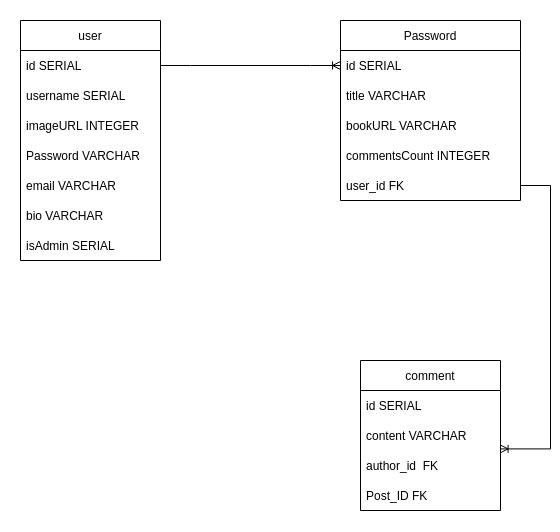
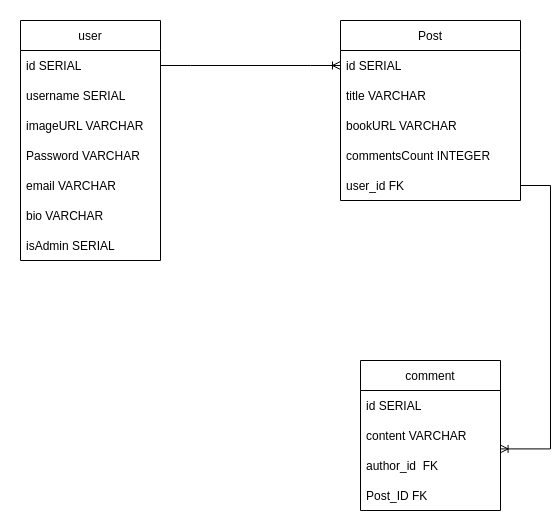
(430, 36) -> (430, 36)
(77, 126) -> (77, 126)
